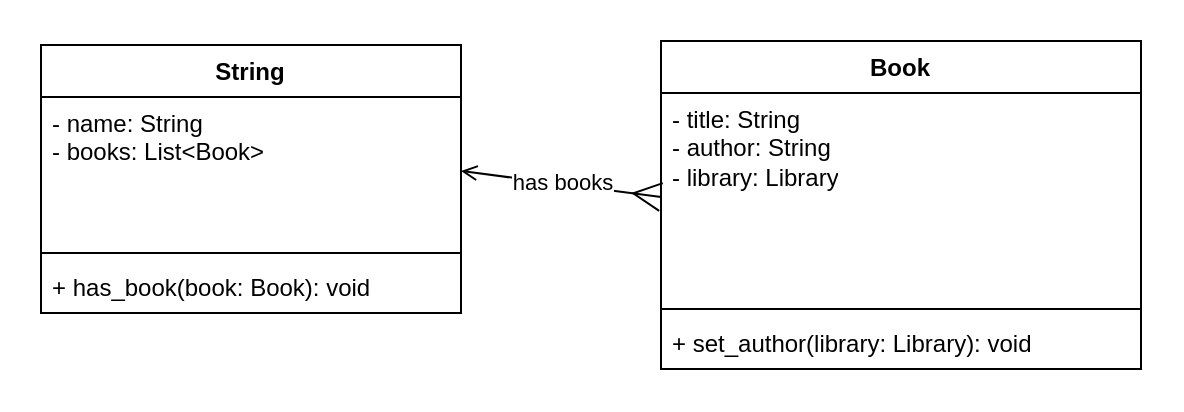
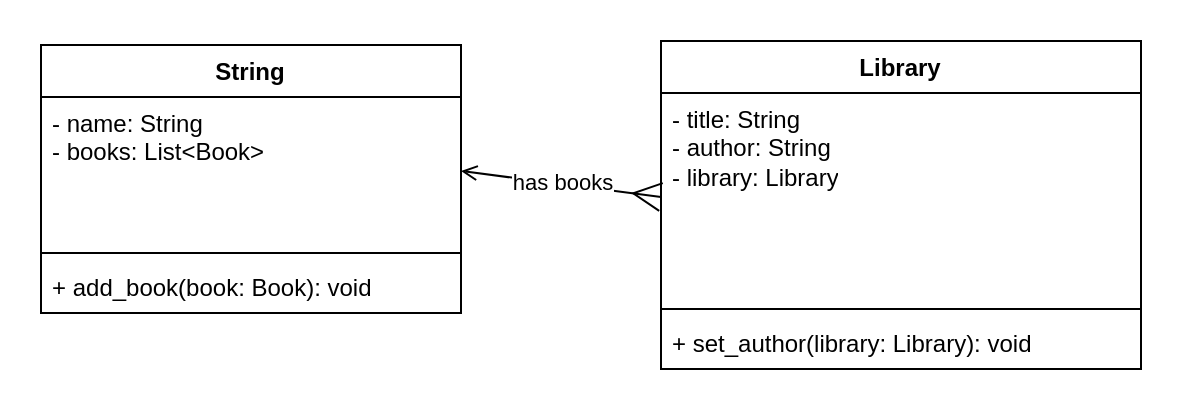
(901, 69) -> (901, 69)
(222, 289) -> (222, 289)
